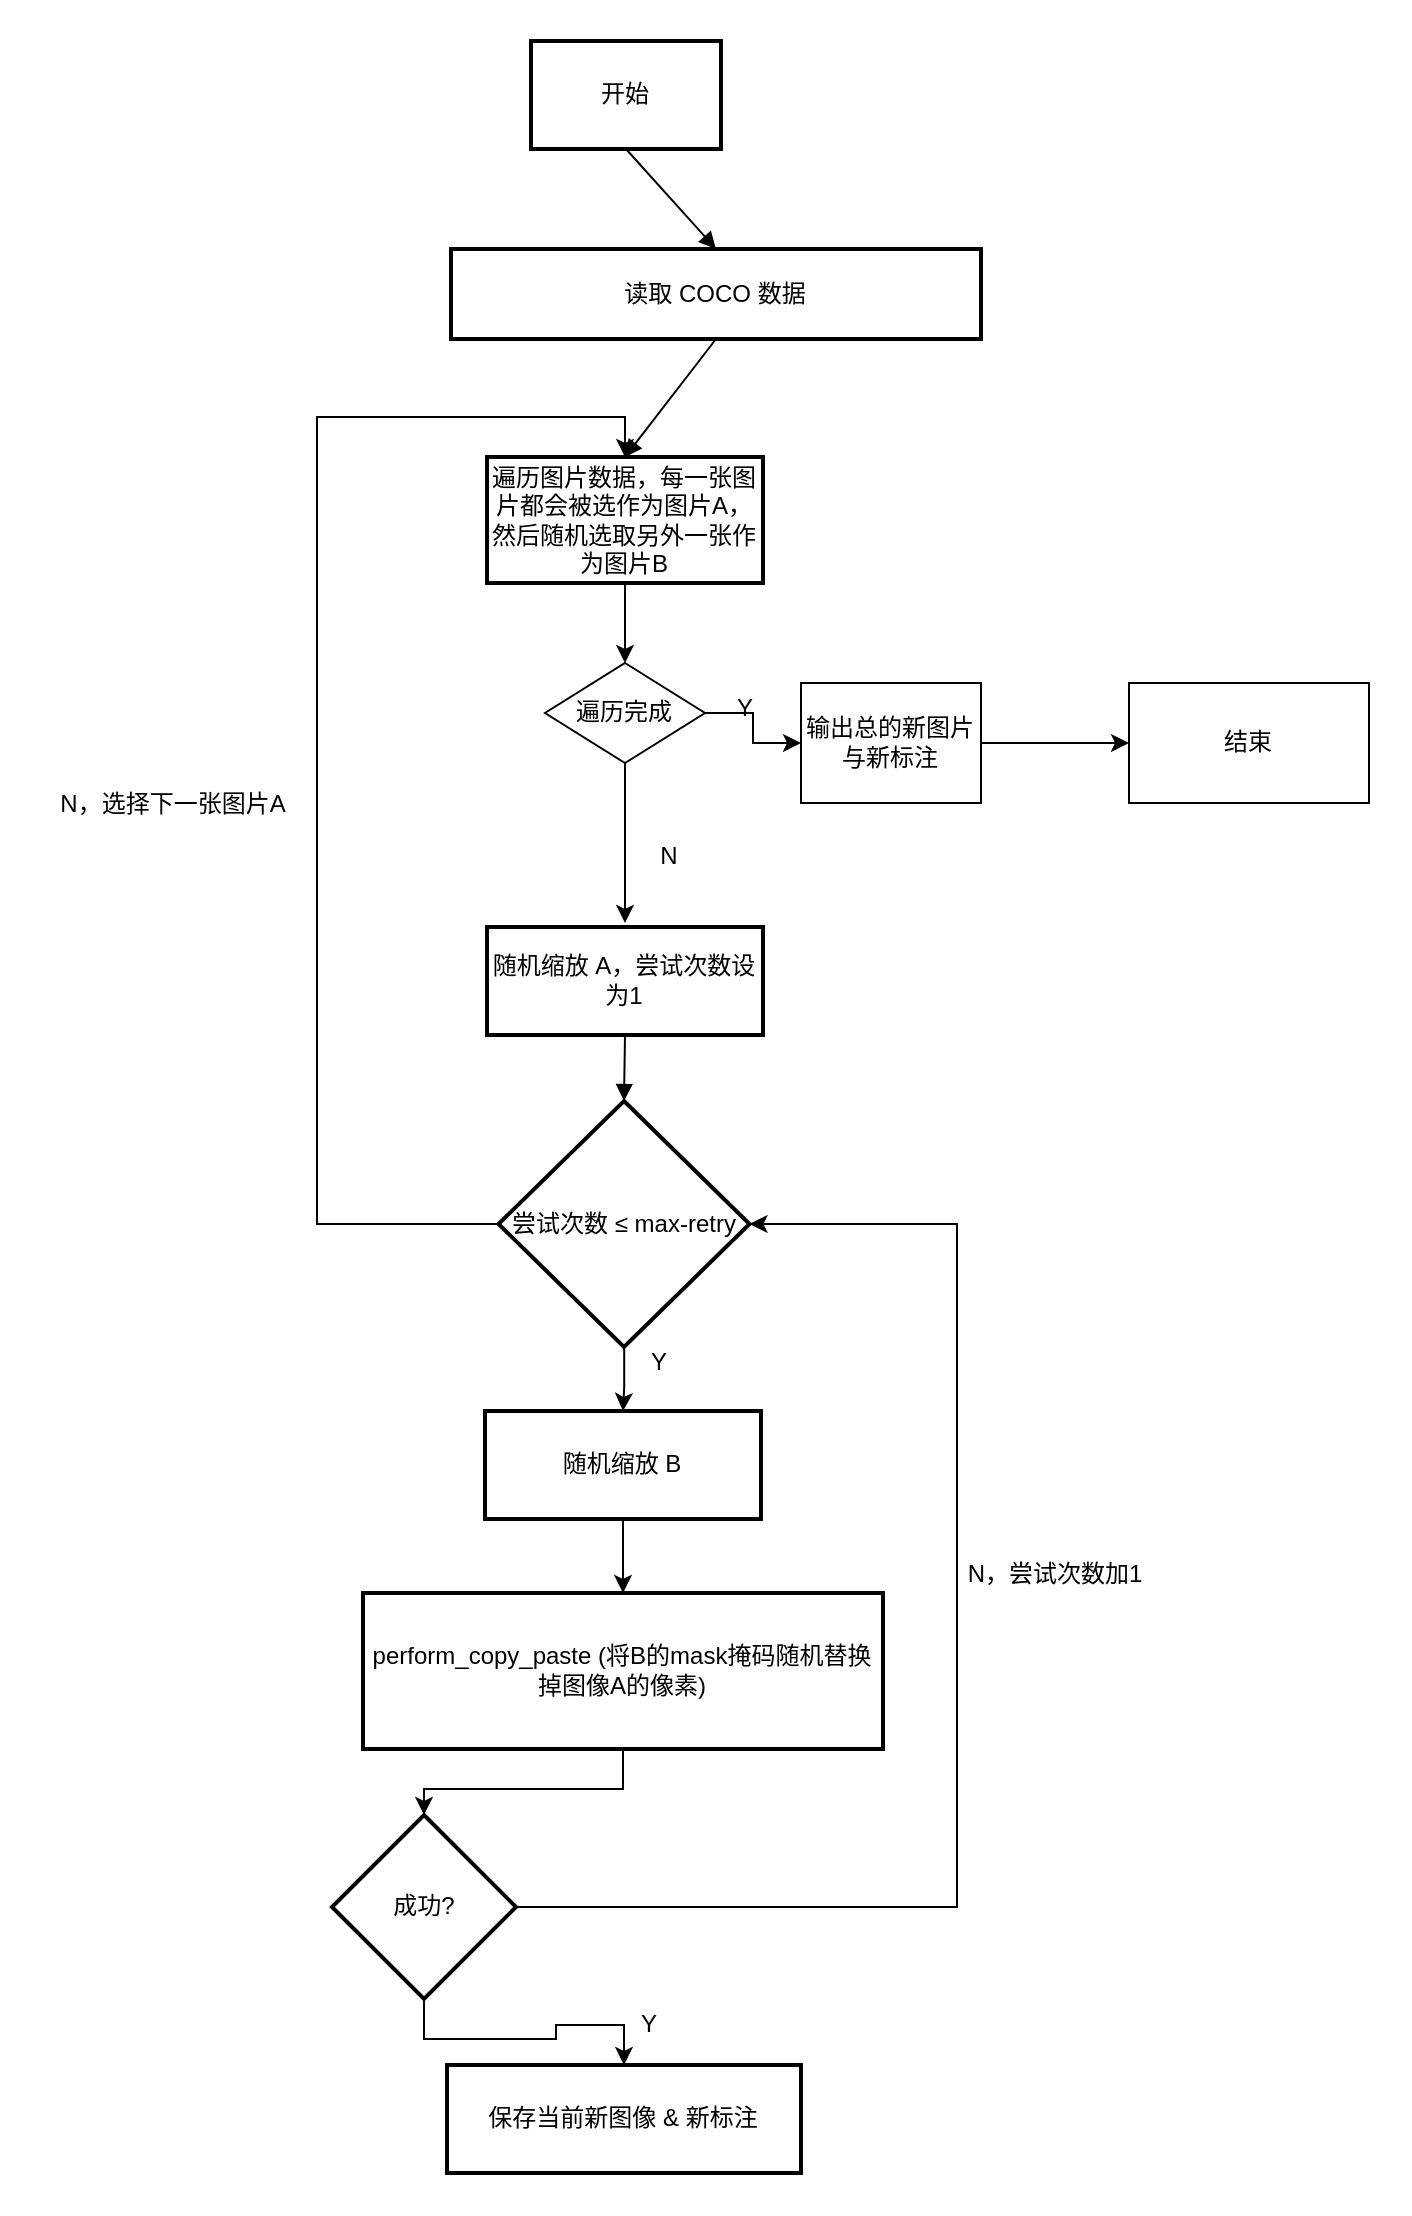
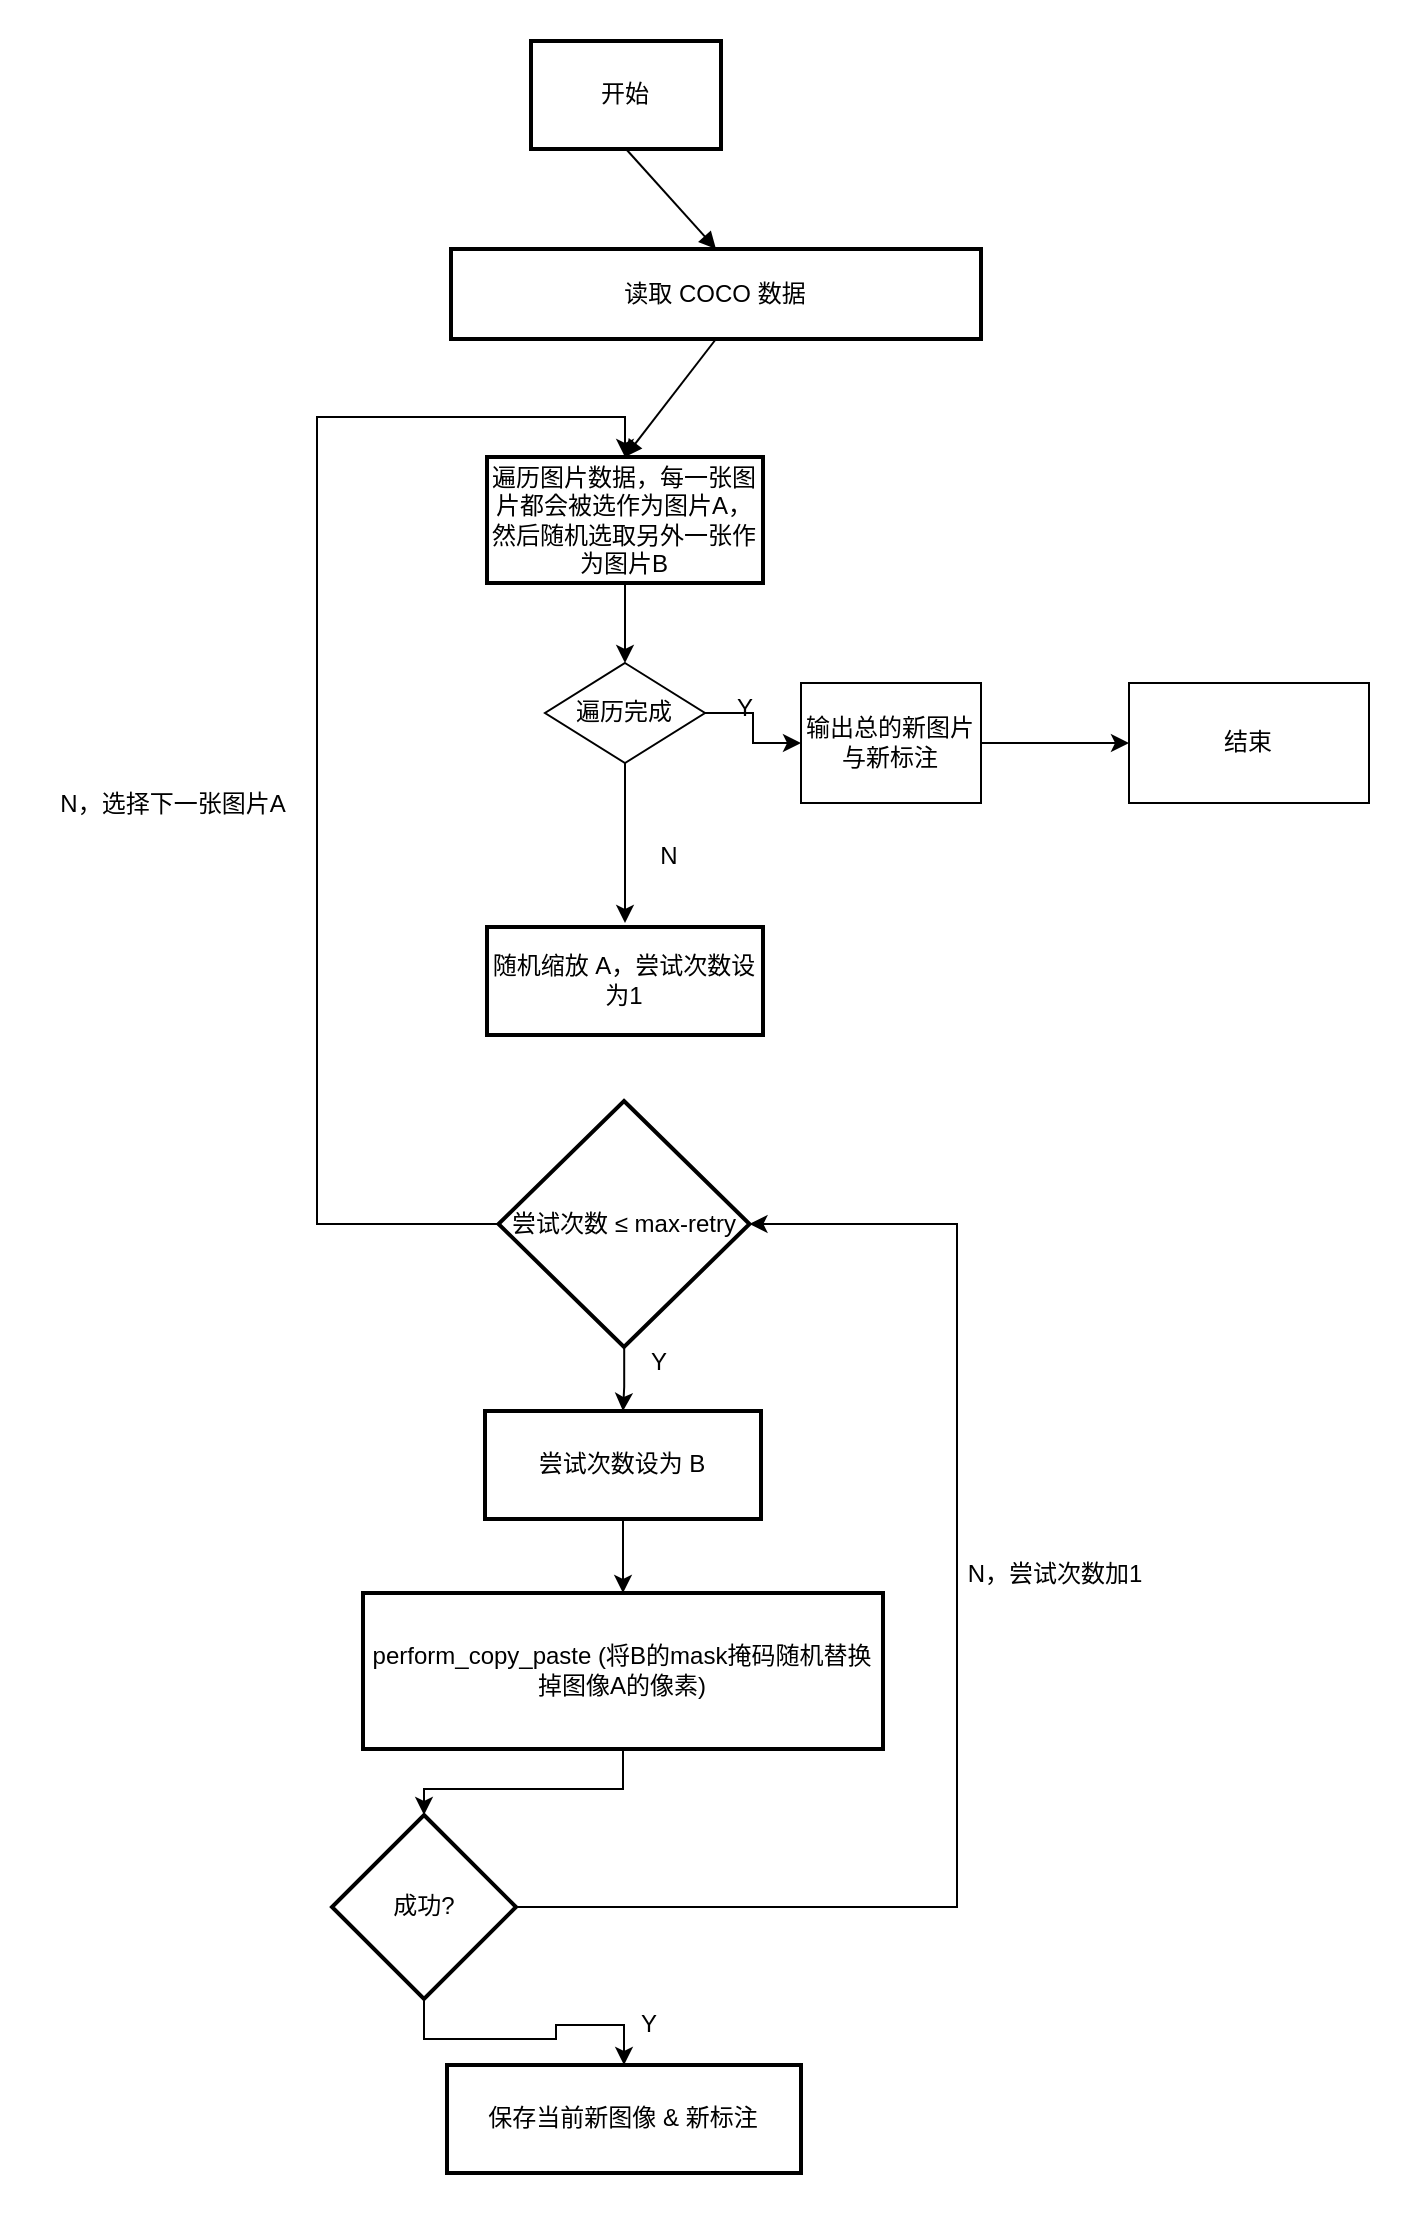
(625, 1060) -> none
(623, 1465) -> (623, 1465)
